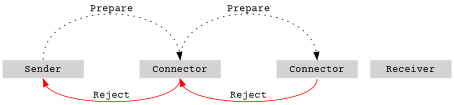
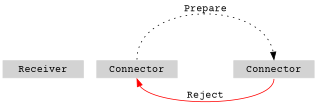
(43, 69) -> none
